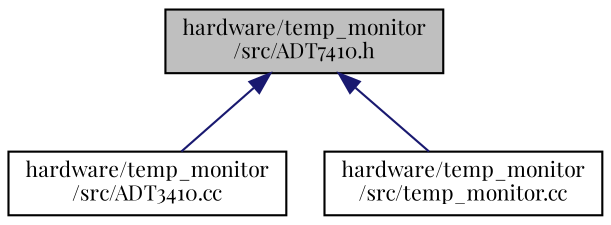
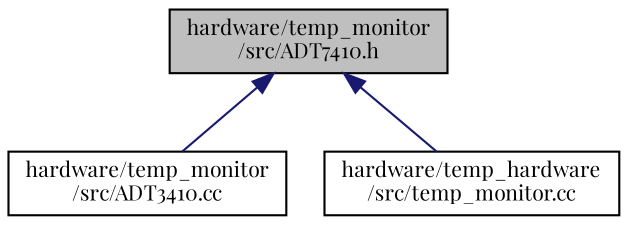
(463, 183) -> (472, 183)
